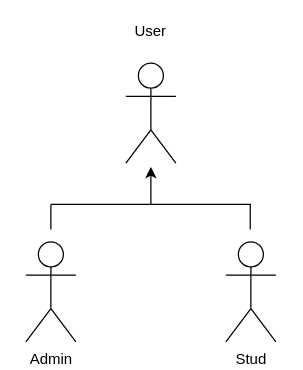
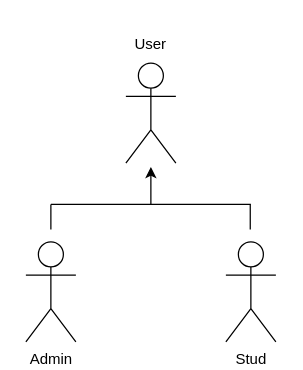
(151, 32) -> (151, 44)
